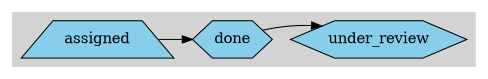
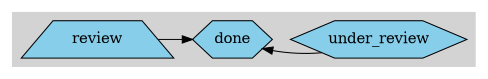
(287, 26) -> (297, 53)
(98, 39) -> (98, 39)
